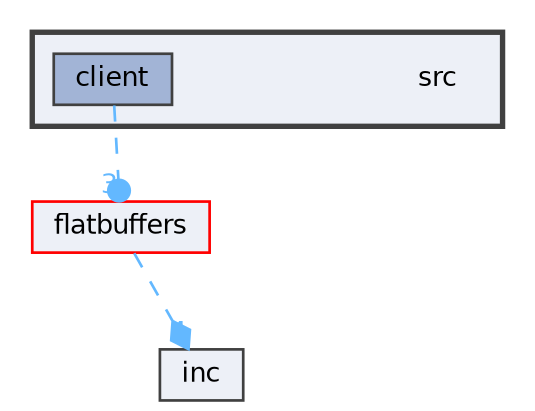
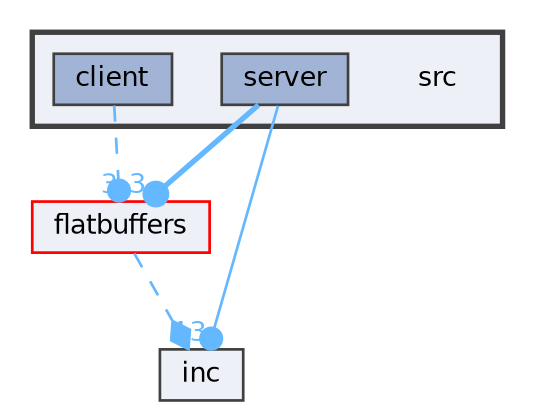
none -> (285, 79)
